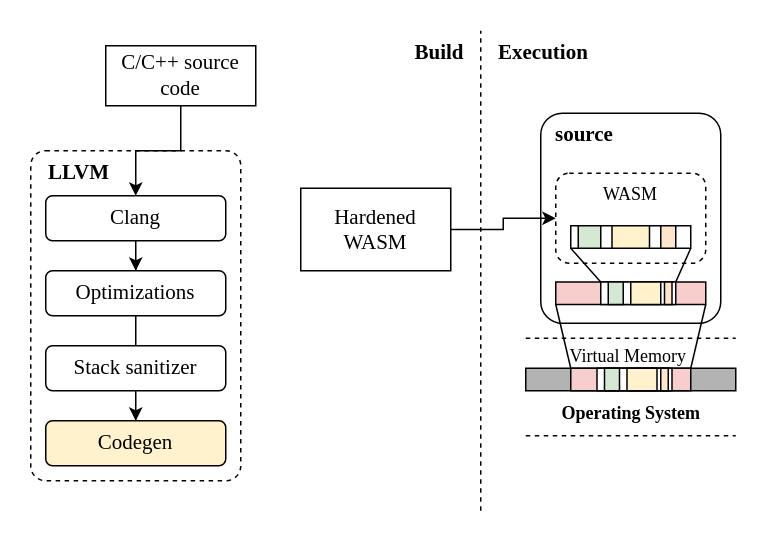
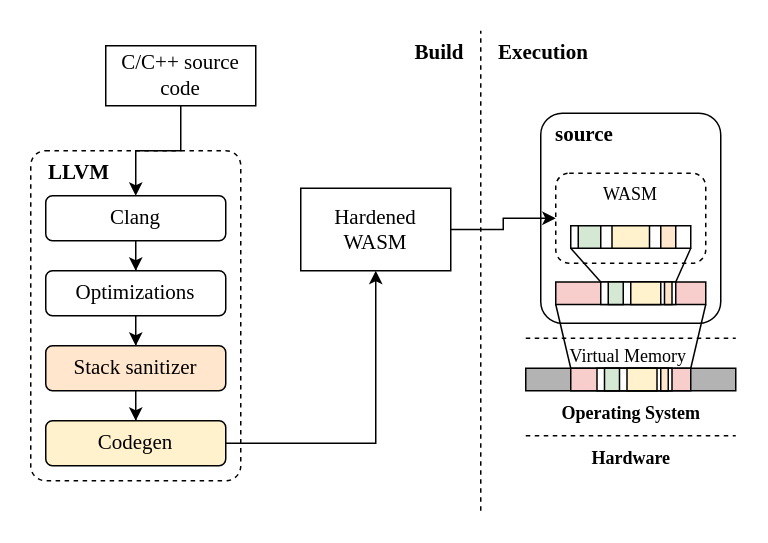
(136, 338) -> (136, 334)
(136, 368) -> (136, 368)
none -> (376, 437)
none -> (631, 458)
